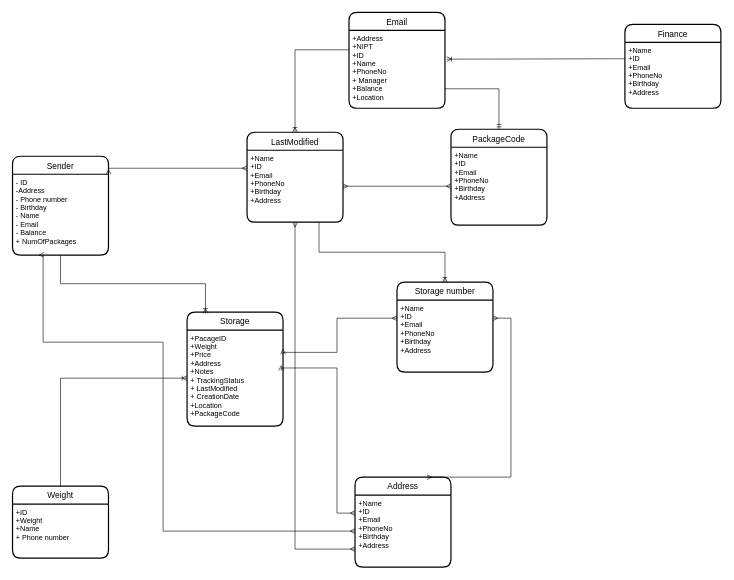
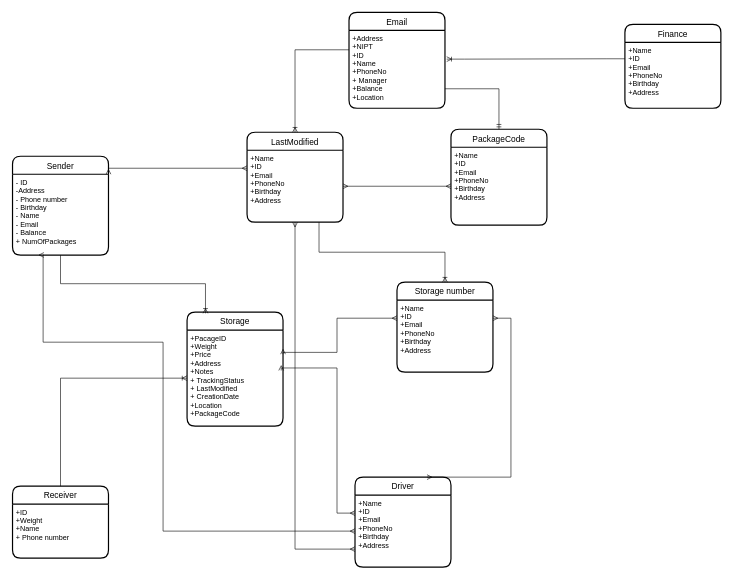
(403, 487) -> (403, 487)
(60, 496) -> (60, 496)
